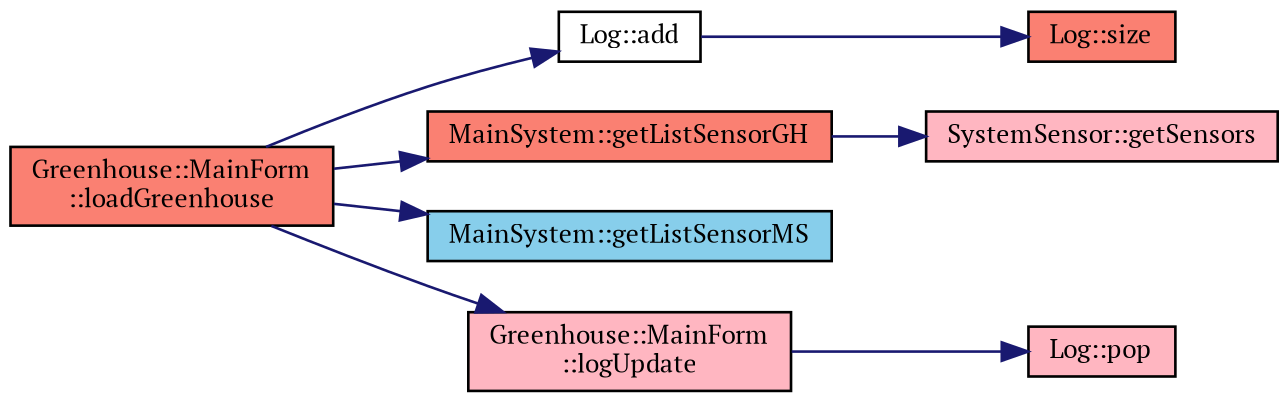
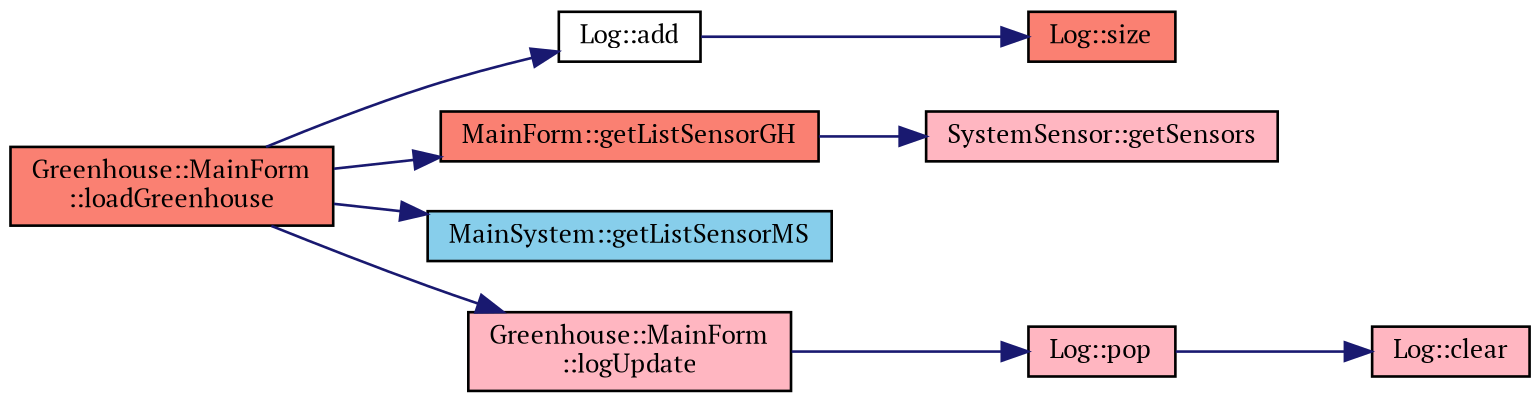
(630, 136) -> (630, 136)
none -> (1451, 352)
